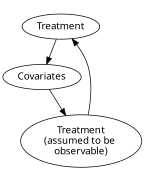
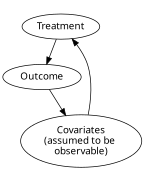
(42, 77) -> (42, 77)
(81, 141) -> (81, 141)
